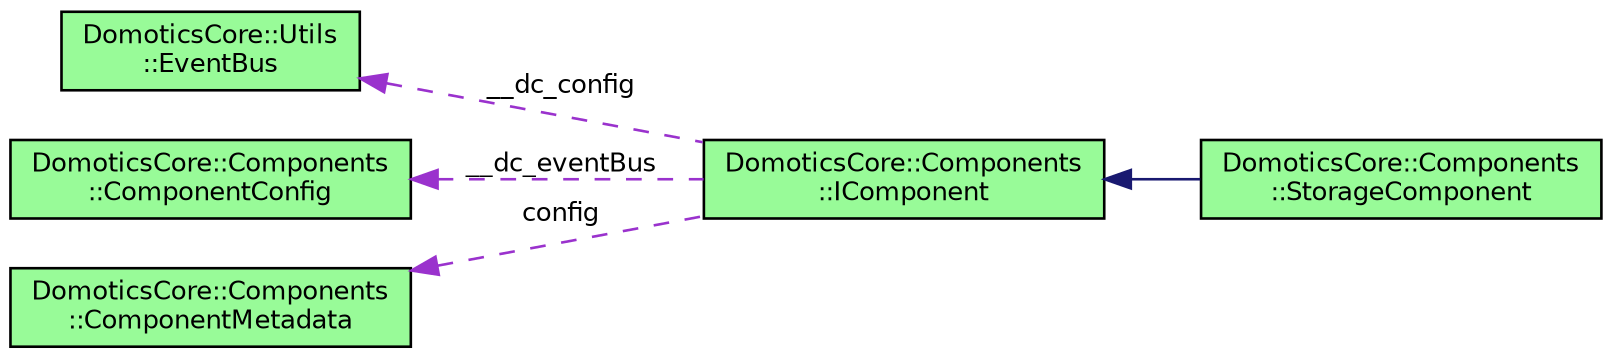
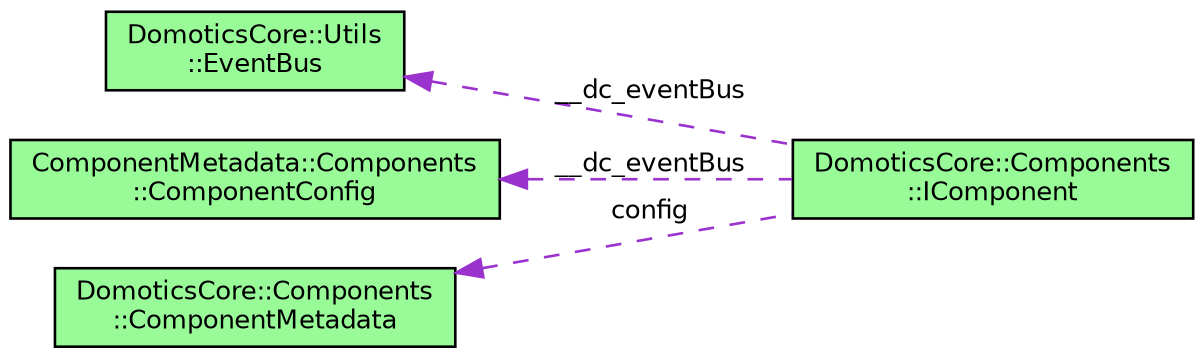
(557, 86) -> (646, 92)
(211, 179) -> (255, 179)
(1401, 179) -> none
